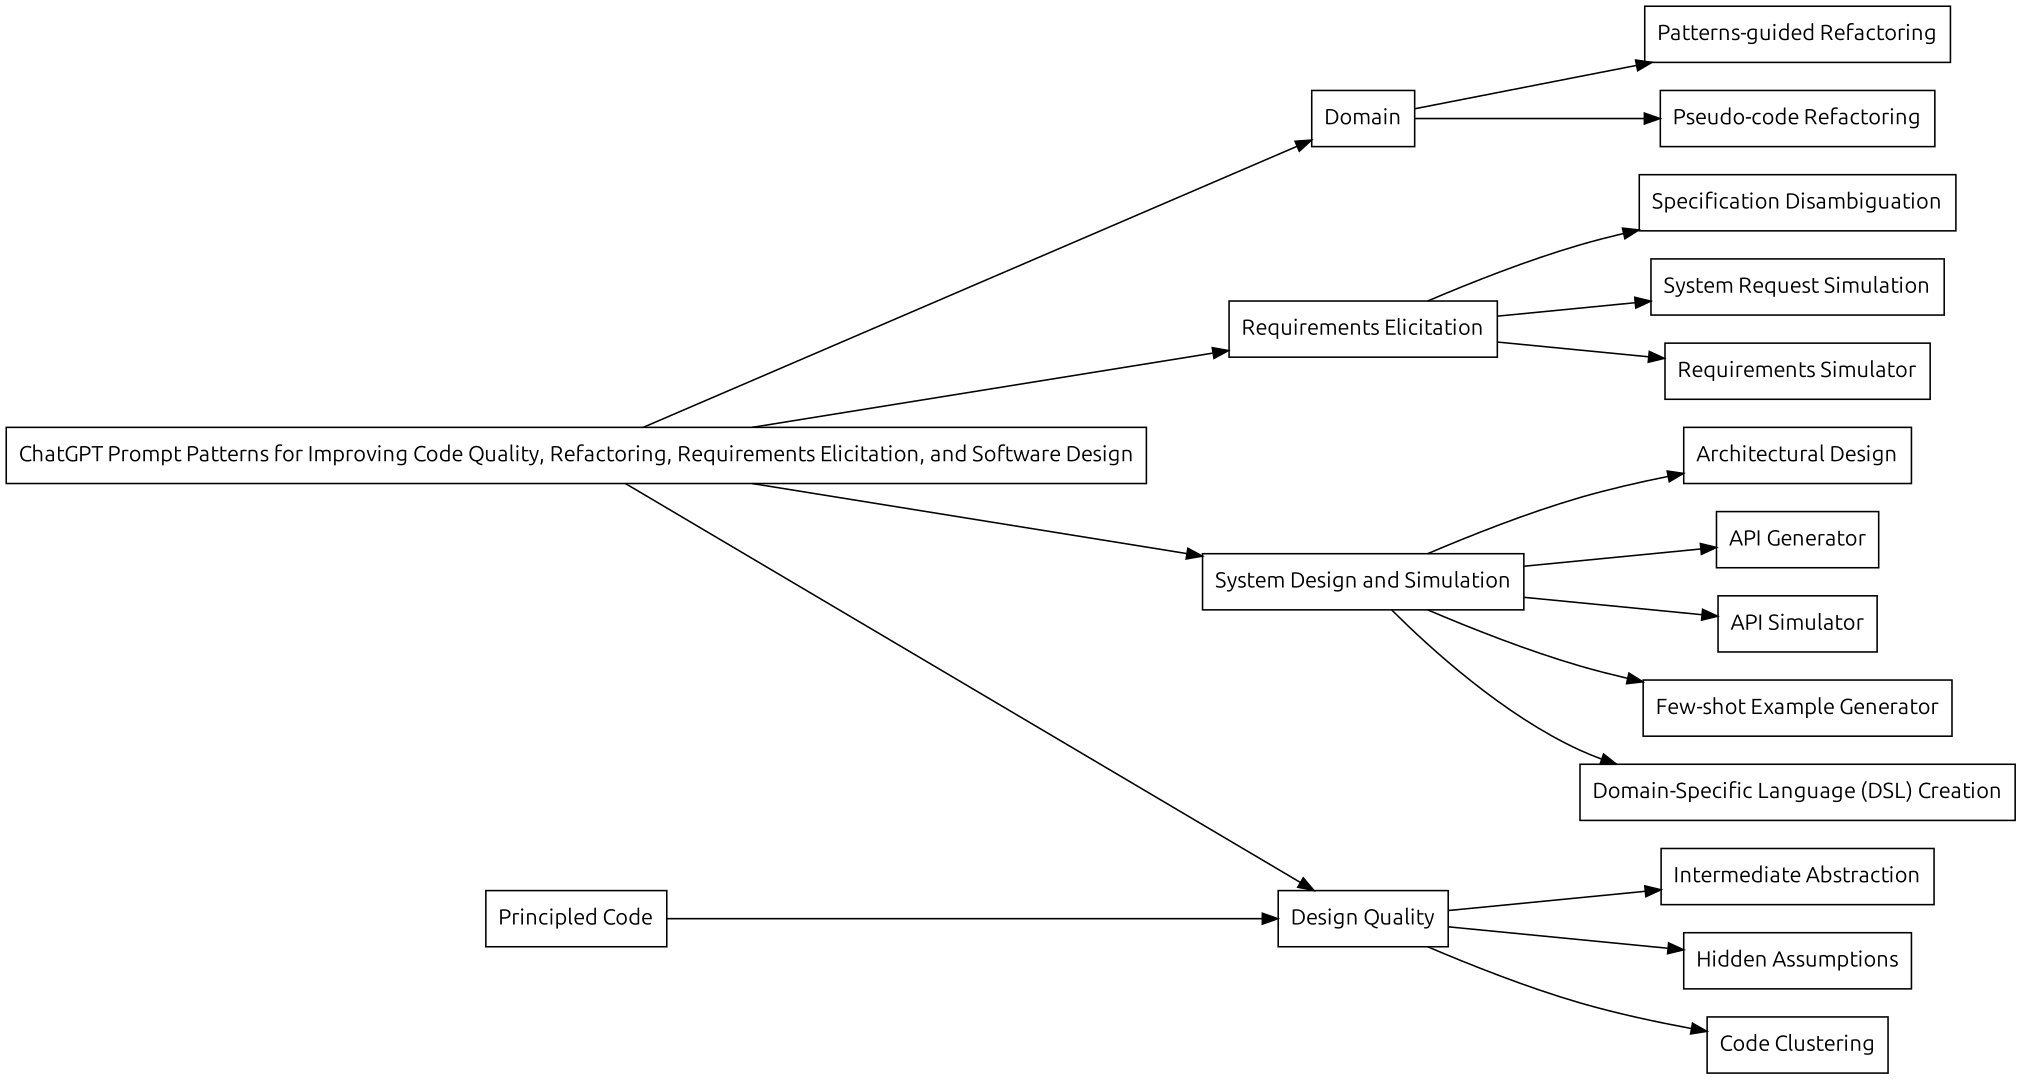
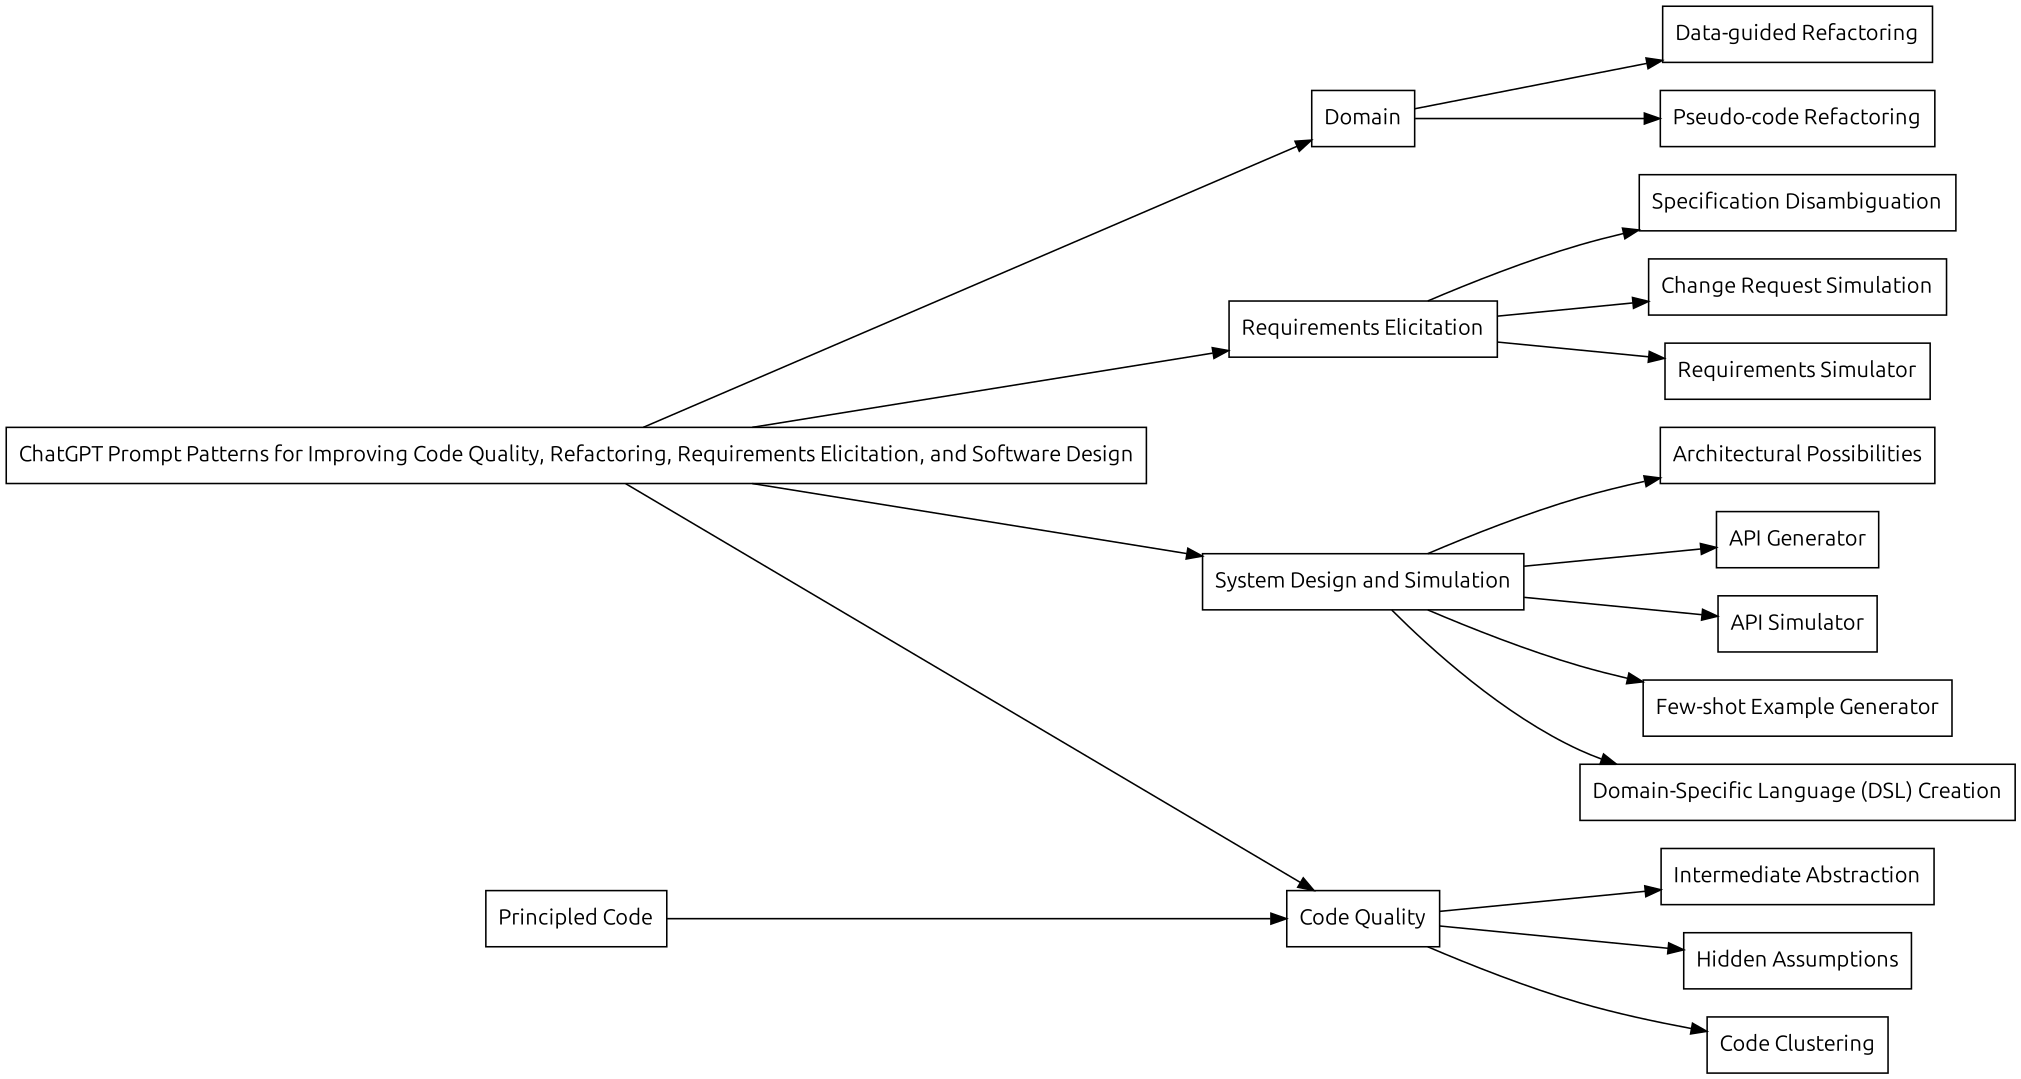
(1798, 34) -> (1798, 34)
(1798, 287) -> (1798, 287)
(1798, 455) -> (1798, 455)
(1363, 919) -> (1363, 919)
